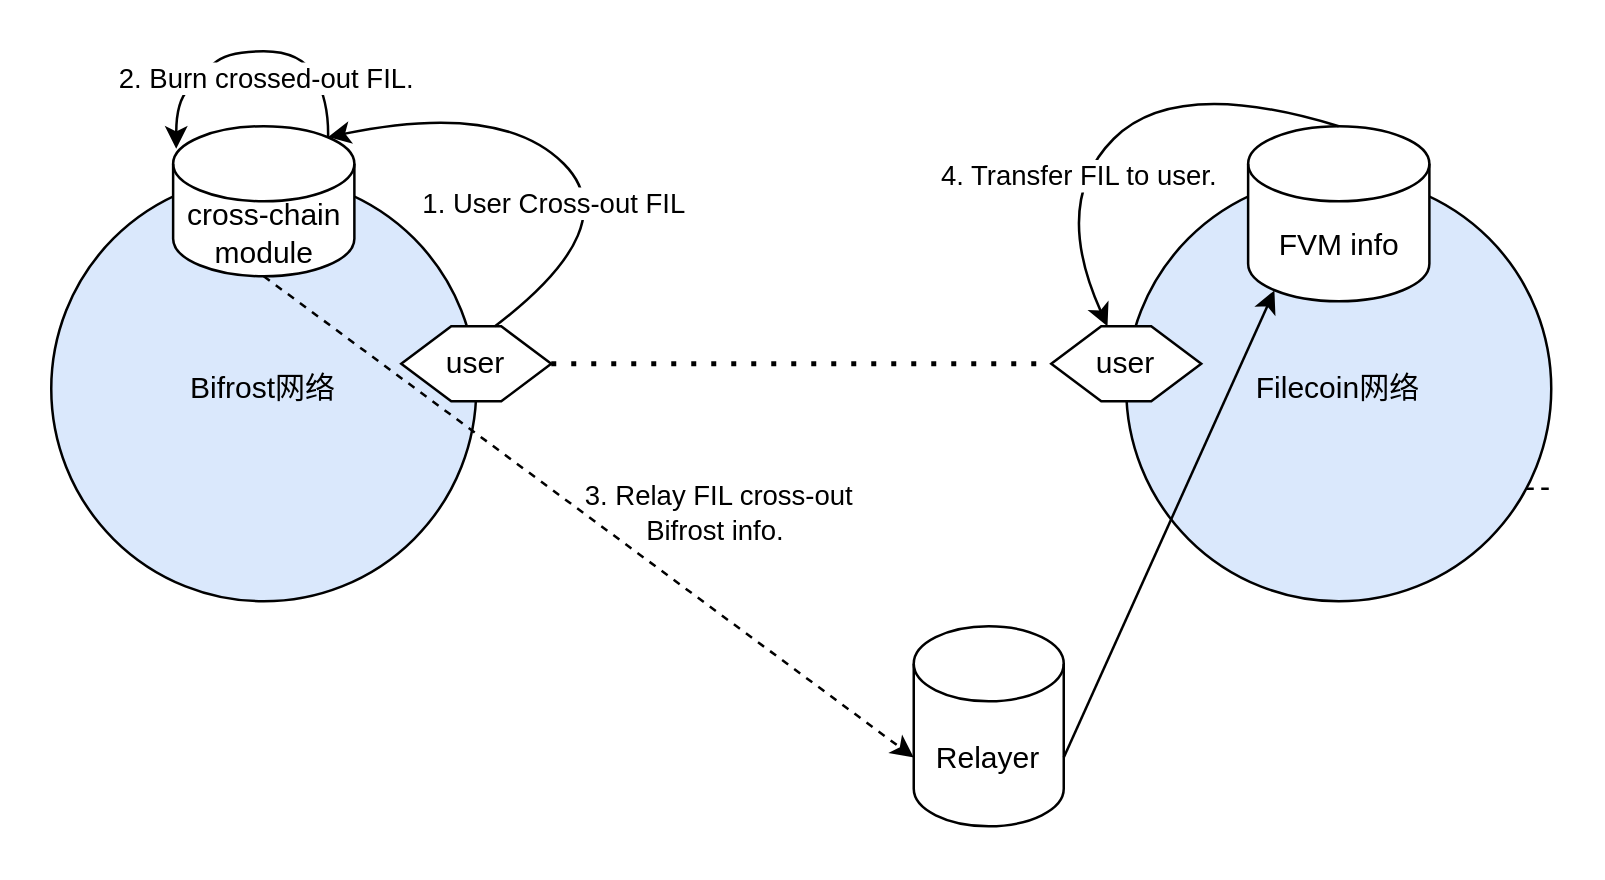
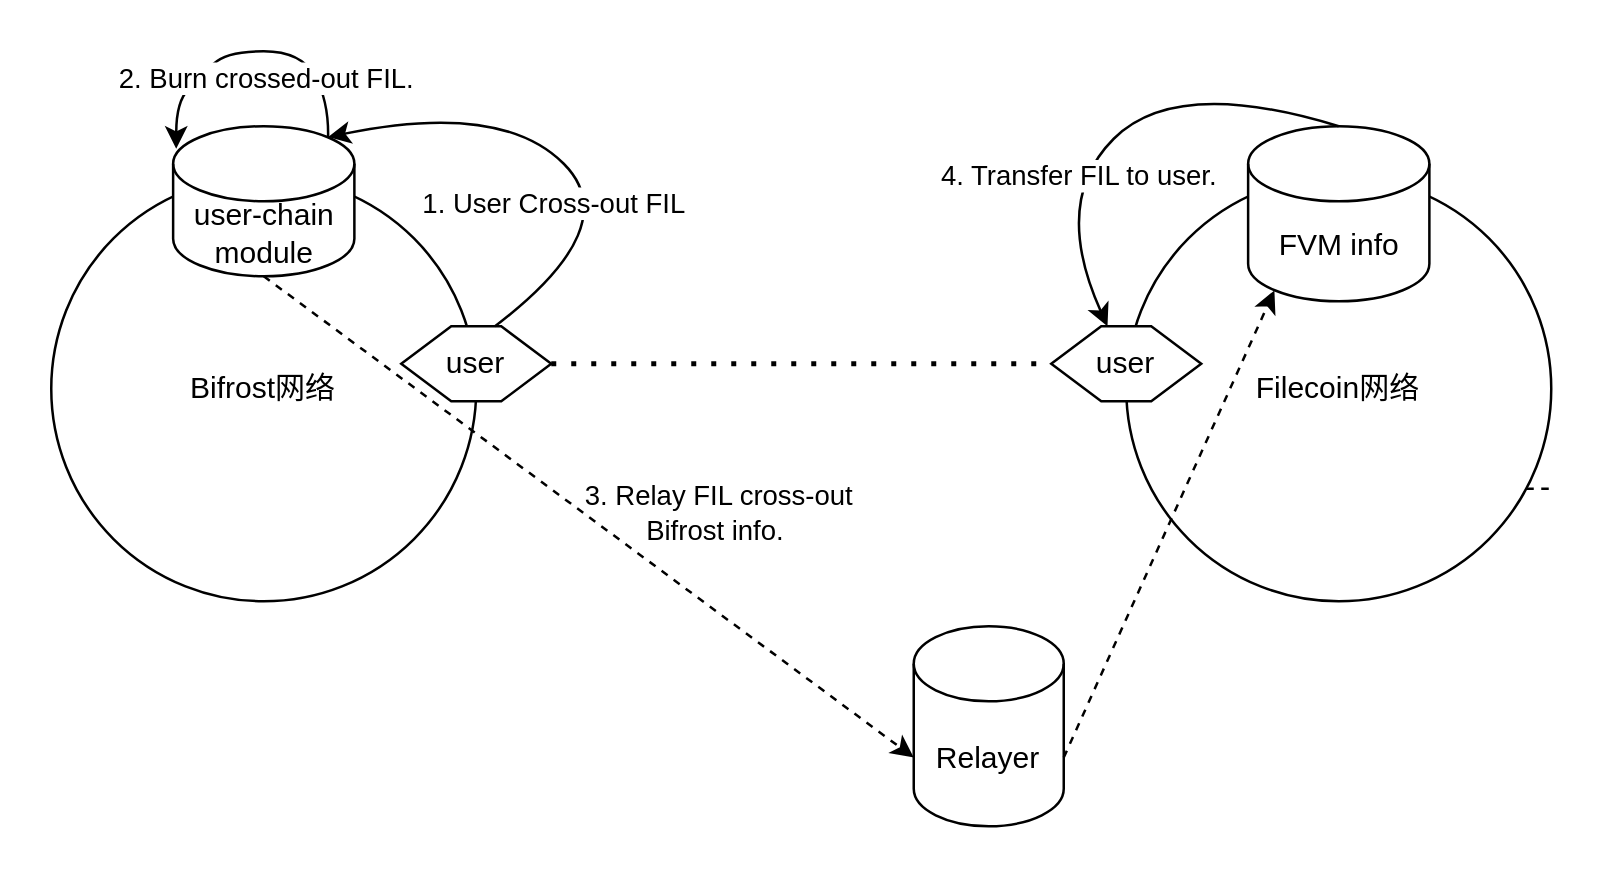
(265, 234) -> (265, 234)
(264, 389) -> (264, 389)
(1339, 389) -> (1339, 389)
(1167, 528) -> (1167, 528)
